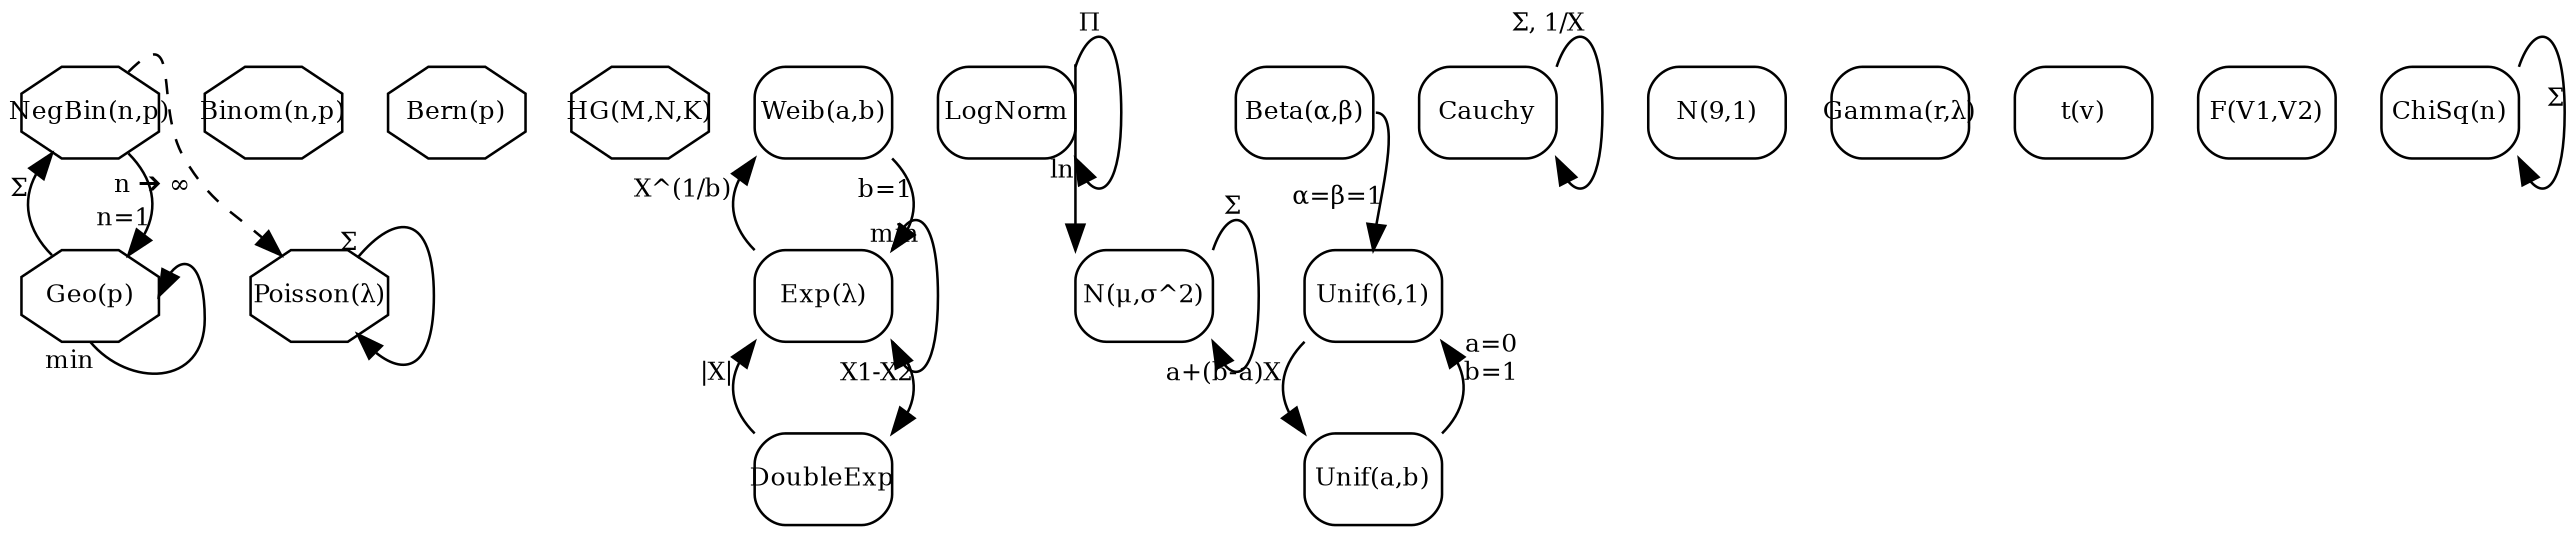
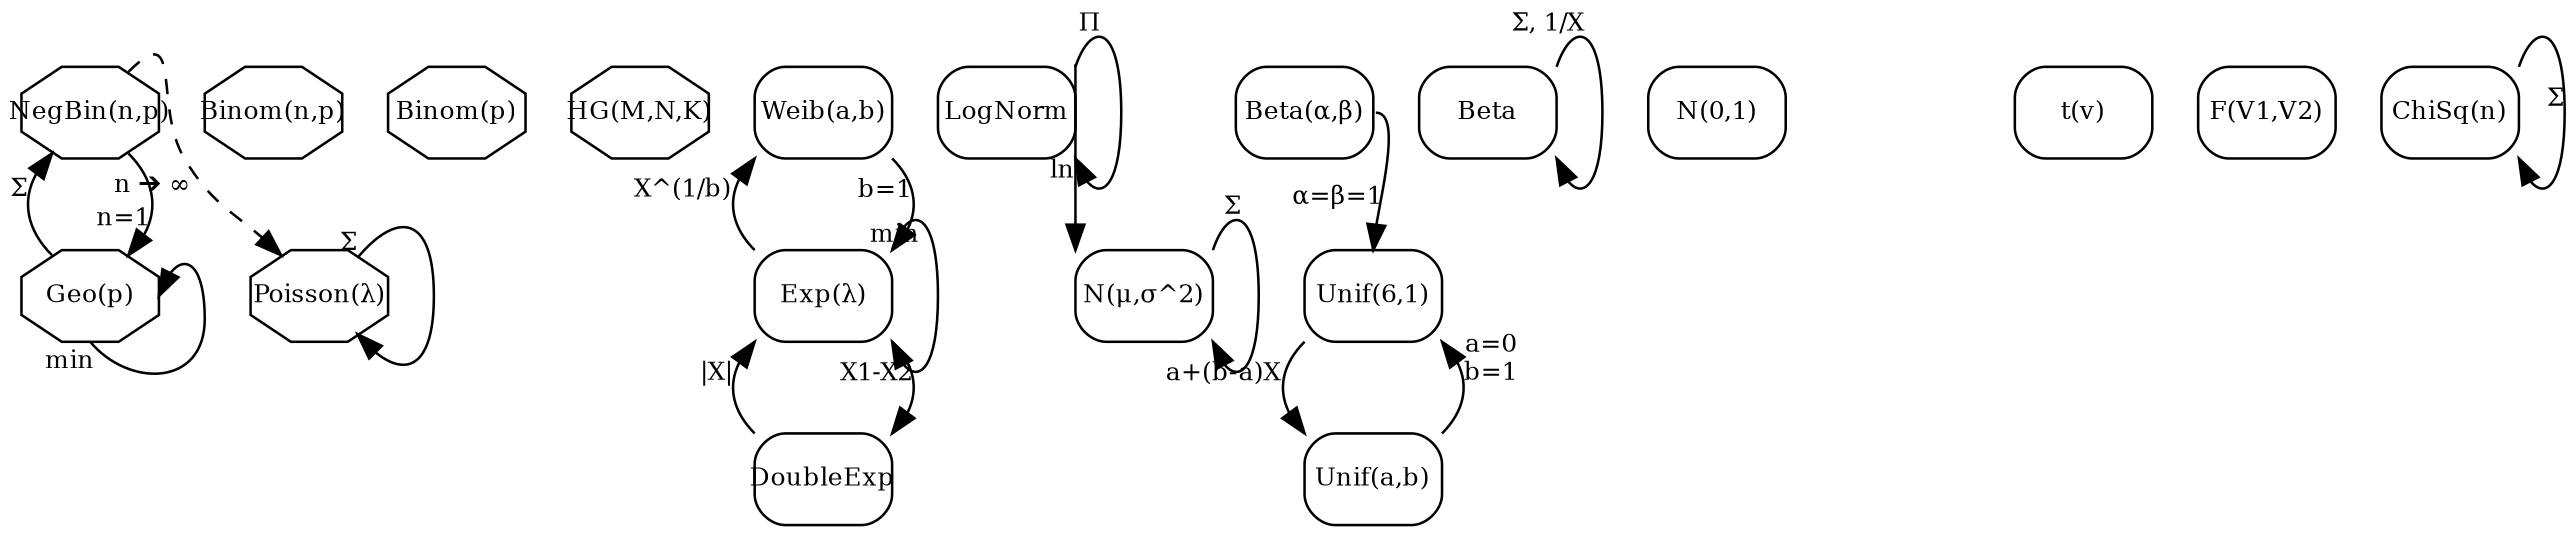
(457, 113) -> (457, 113)
(1488, 113) -> (1488, 113)
(1717, 113) -> (1717, 113)
(1900, 113) -> none
